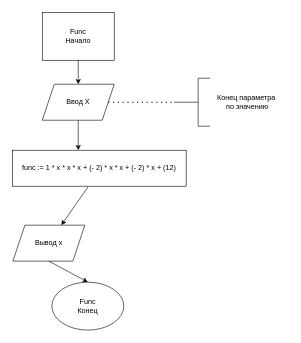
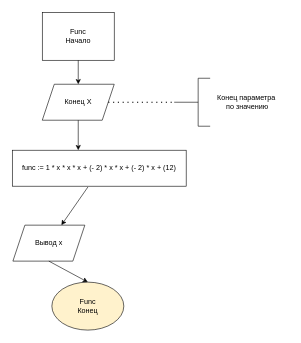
(78, 102) -> (78, 102)
(88, 306) -> (88, 306)
